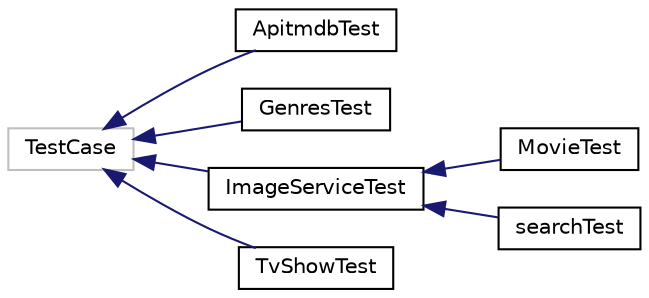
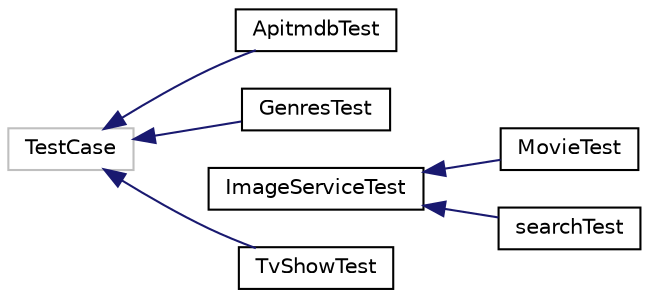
(181, 167) -> none
